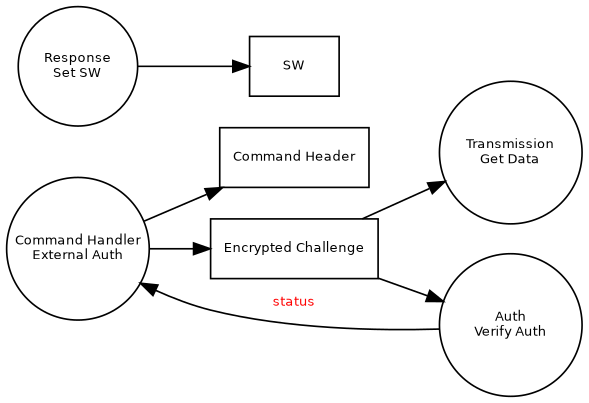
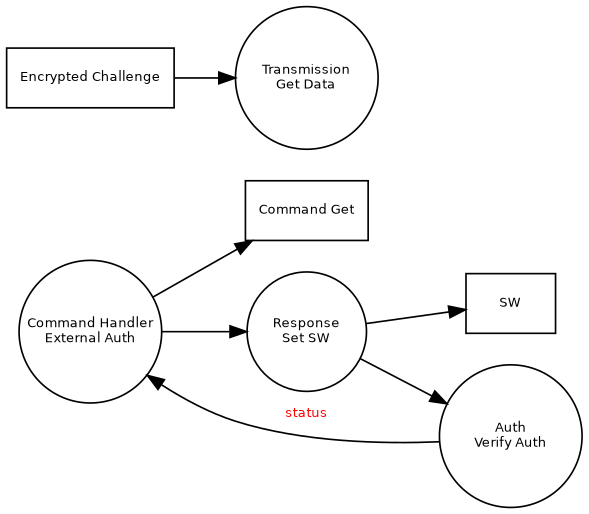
(294, 158) -> (307, 211)
(171, 249) -> (196, 332)
(403, 287) -> (396, 377)
